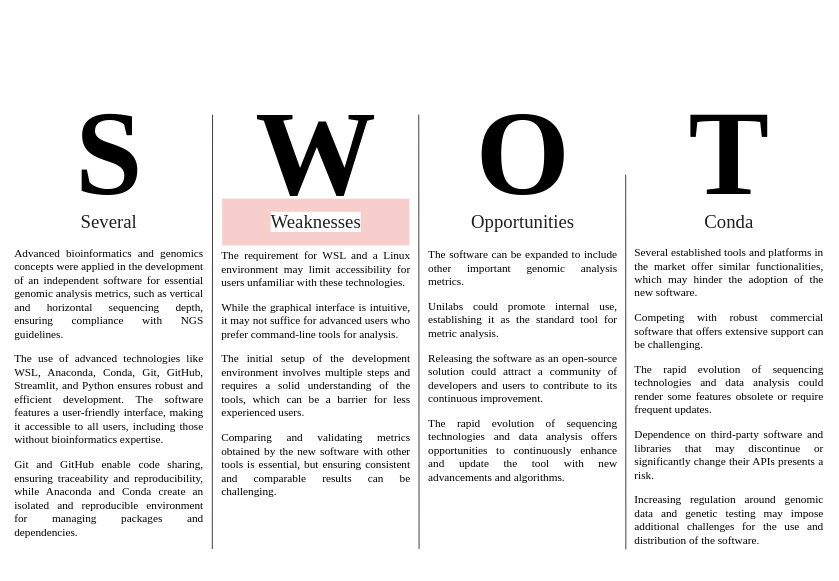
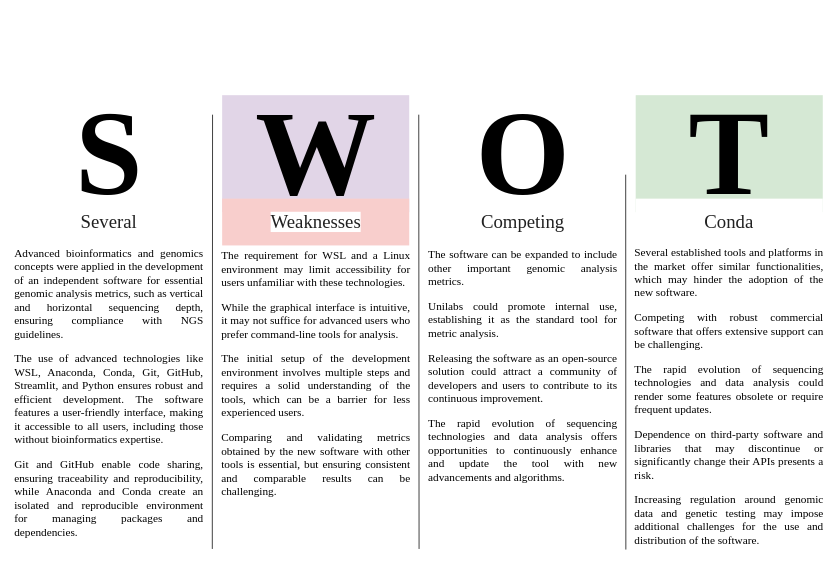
(316, 153) -> (316, 153)
(729, 153) -> (729, 153)
(523, 222) -> (523, 222)
